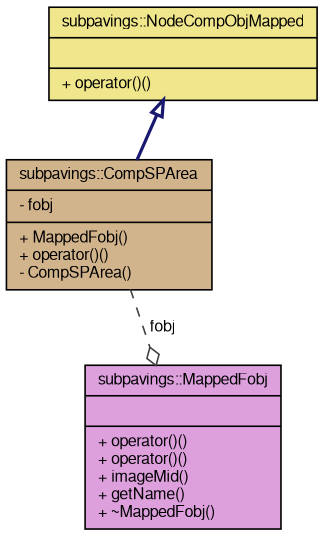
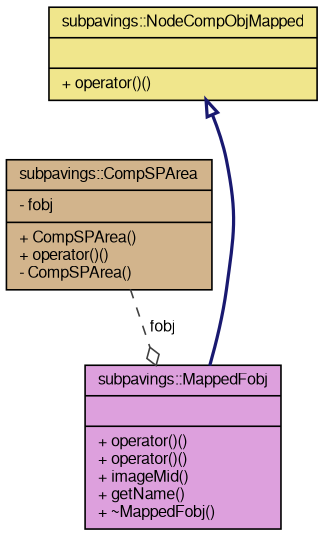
(147, 137) -> (233, 240)
(74, 238) -> (78, 238)
